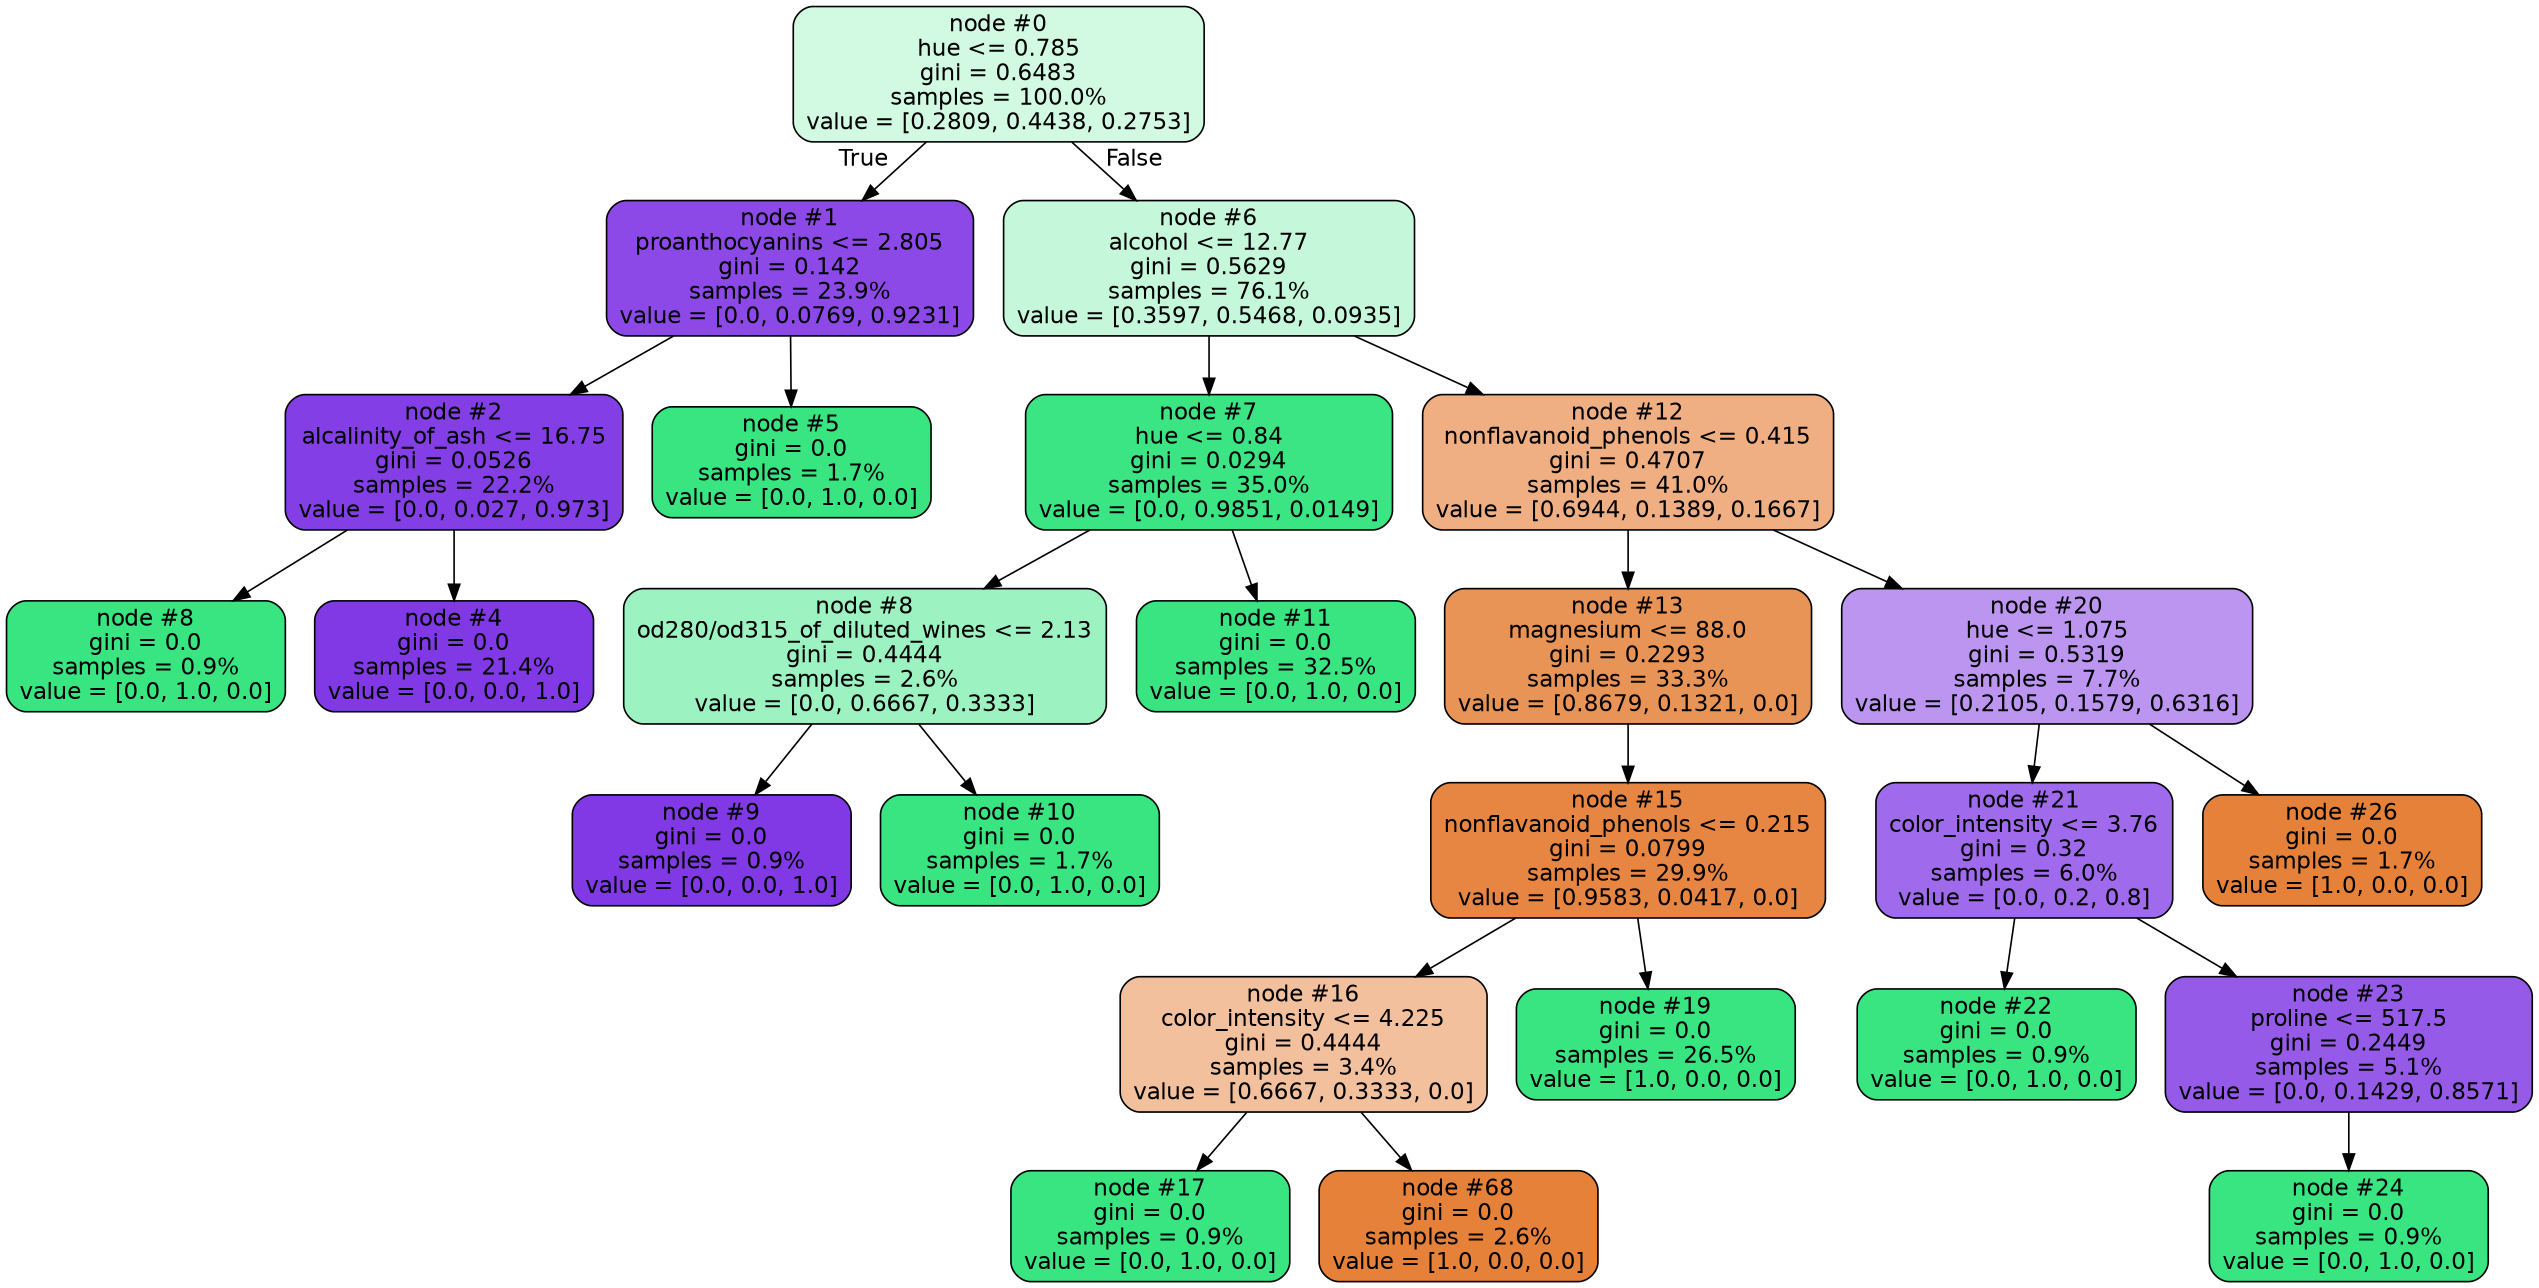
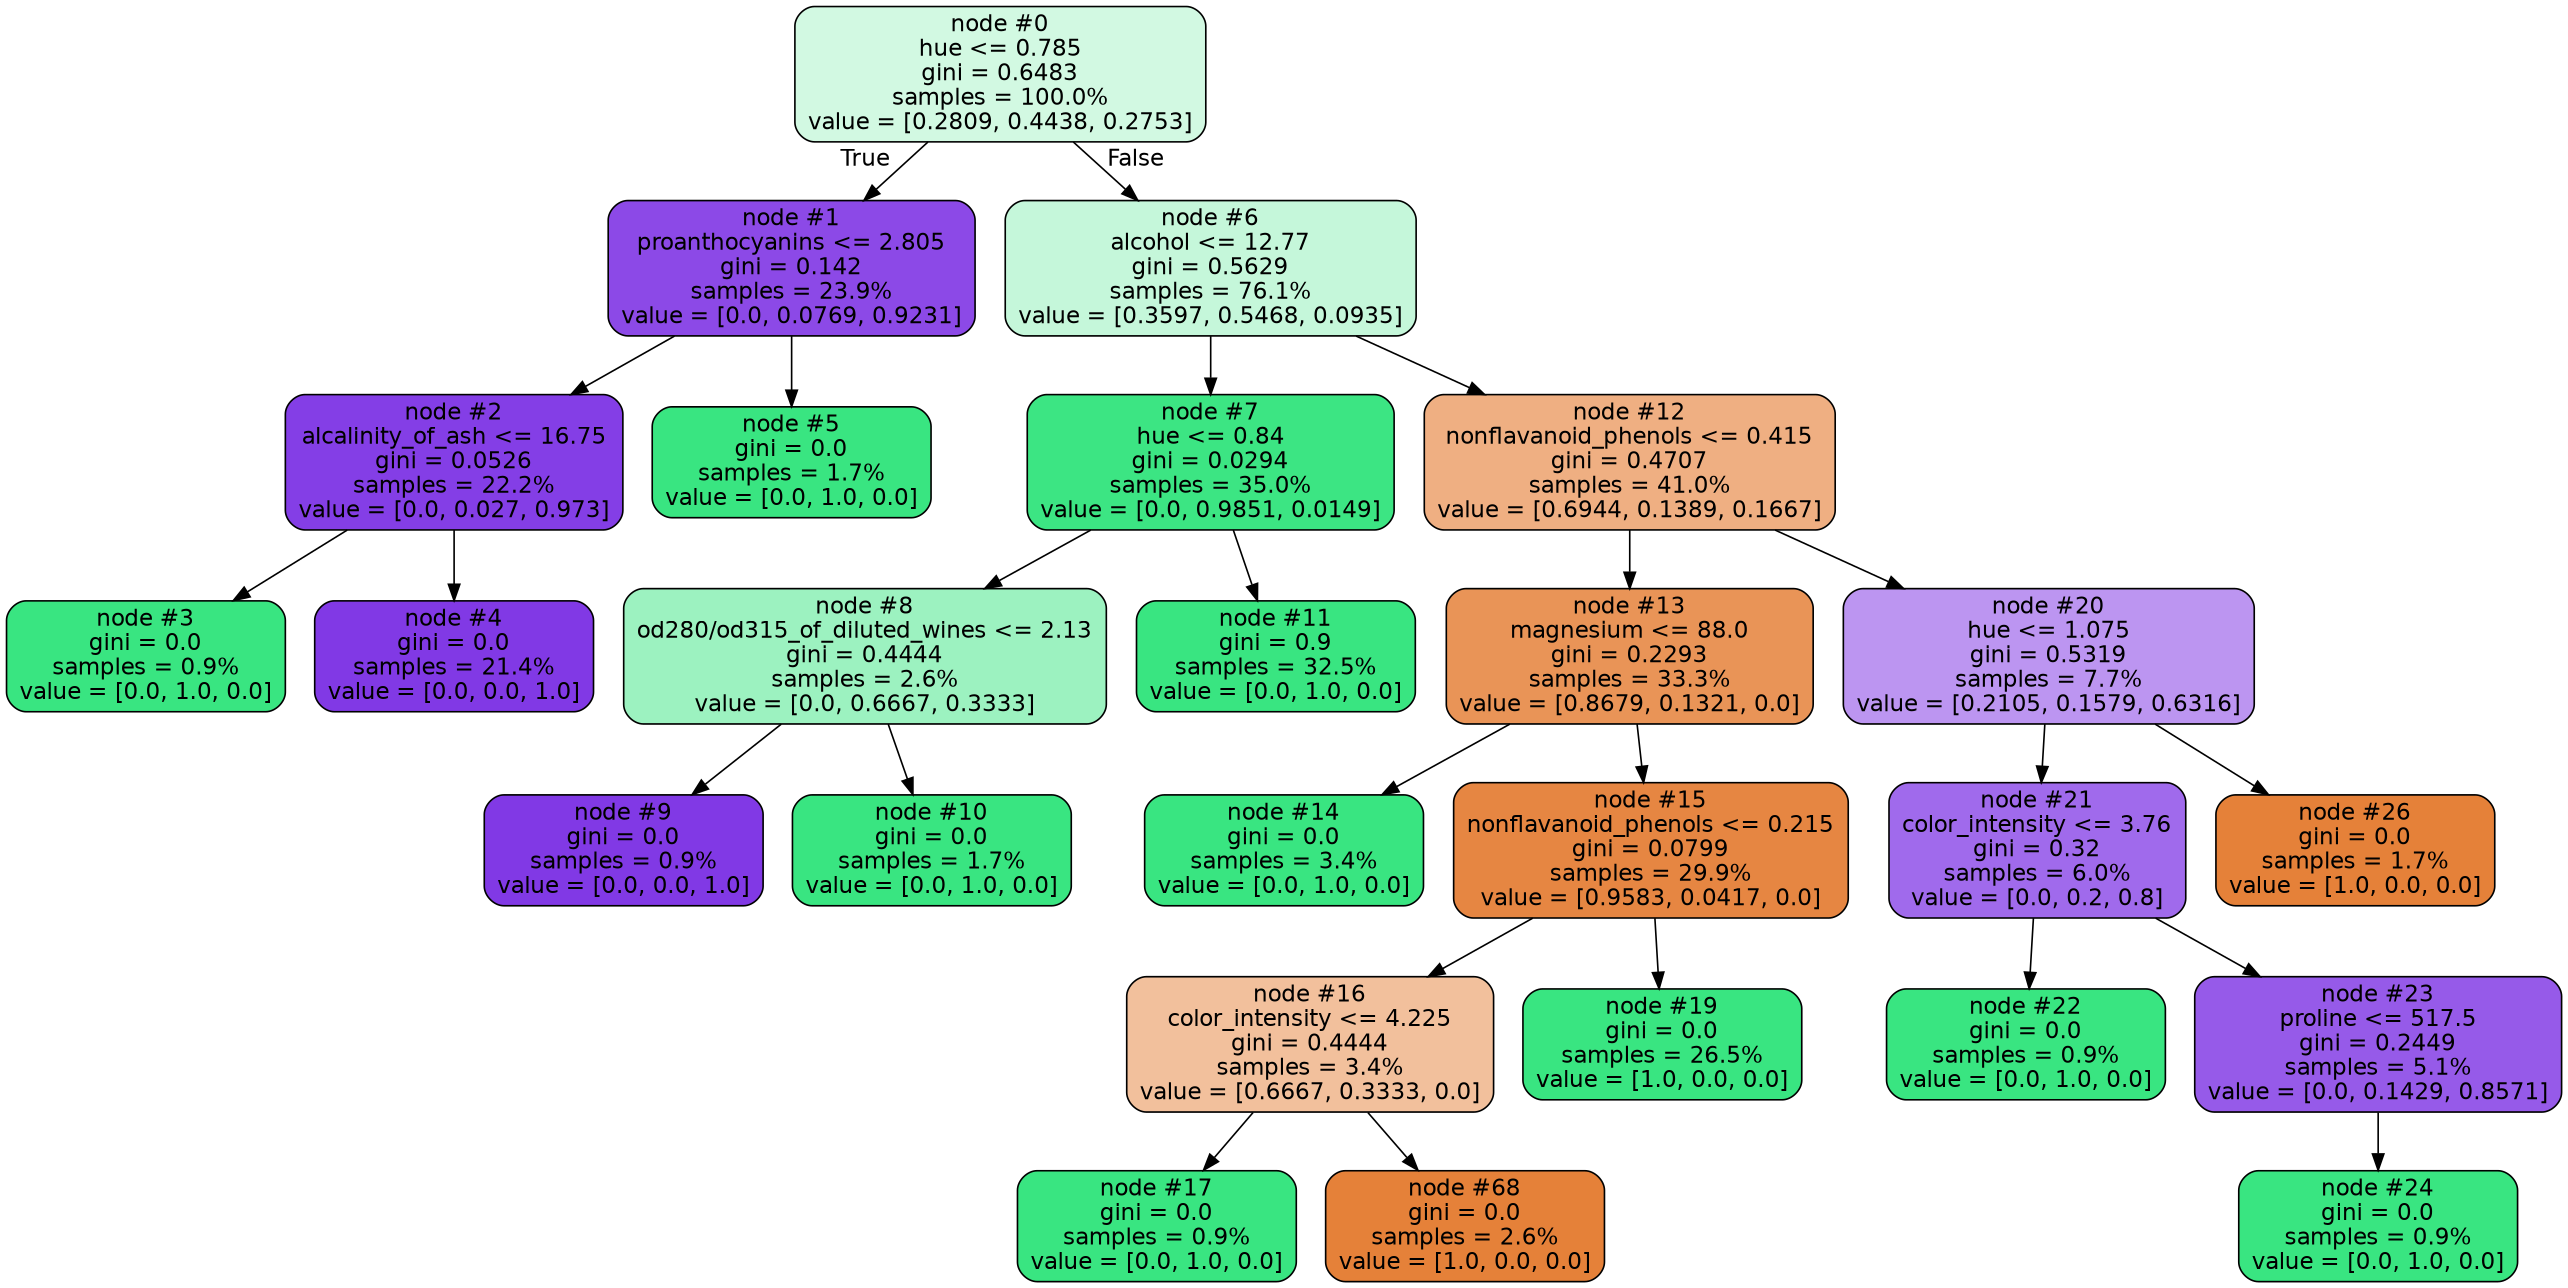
(146, 656) -> (146, 656)
(1276, 656) -> (1276, 656)
none -> (1284, 850)
